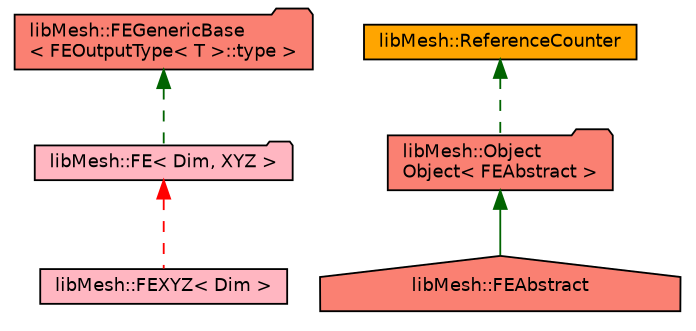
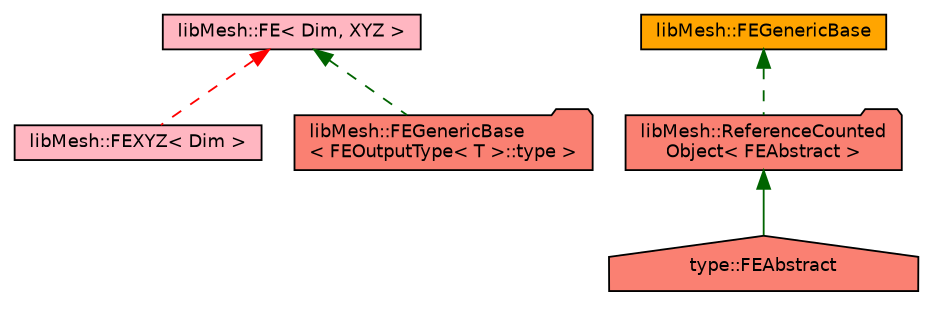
(500, 42) -> (764, 32)
(164, 117) -> (368, 88)
(164, 163) -> (292, 32)
(500, 163) -> (764, 143)
(500, 286) -> (764, 266)
